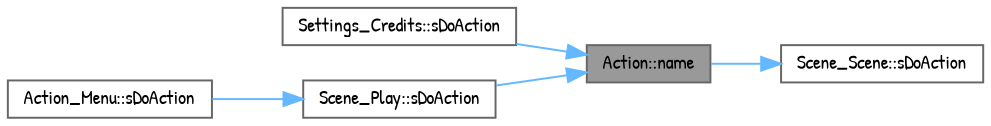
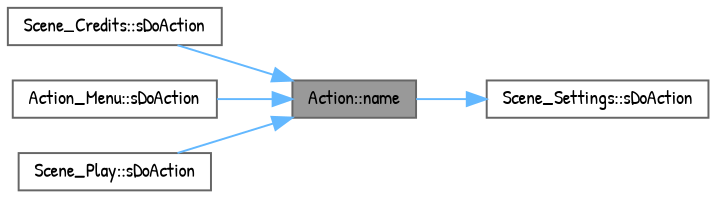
(399, 26) -> (115, 26)
(882, 64) -> (598, 99)
(248, 99) -> (245, 99)
